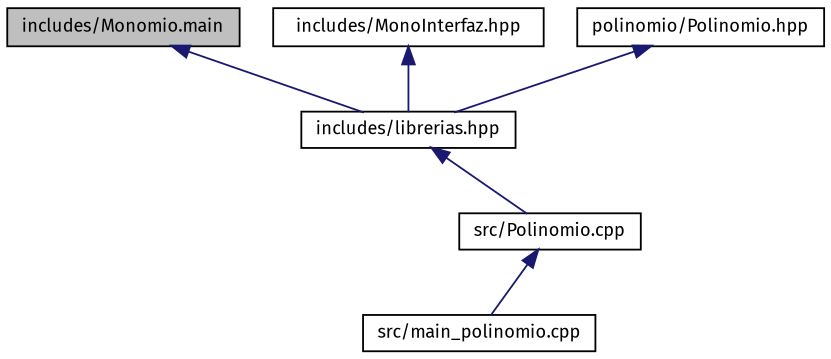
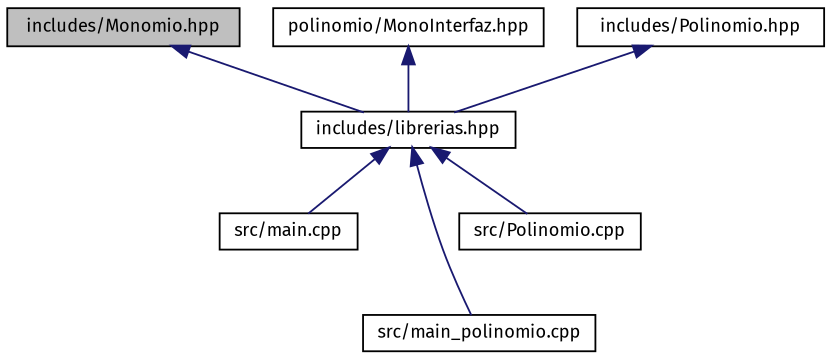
(123, 27) -> (123, 27)
(408, 27) -> (408, 27)
(701, 27) -> (701, 27)
none -> (289, 231)
(509, 290) -> (440, 241)
